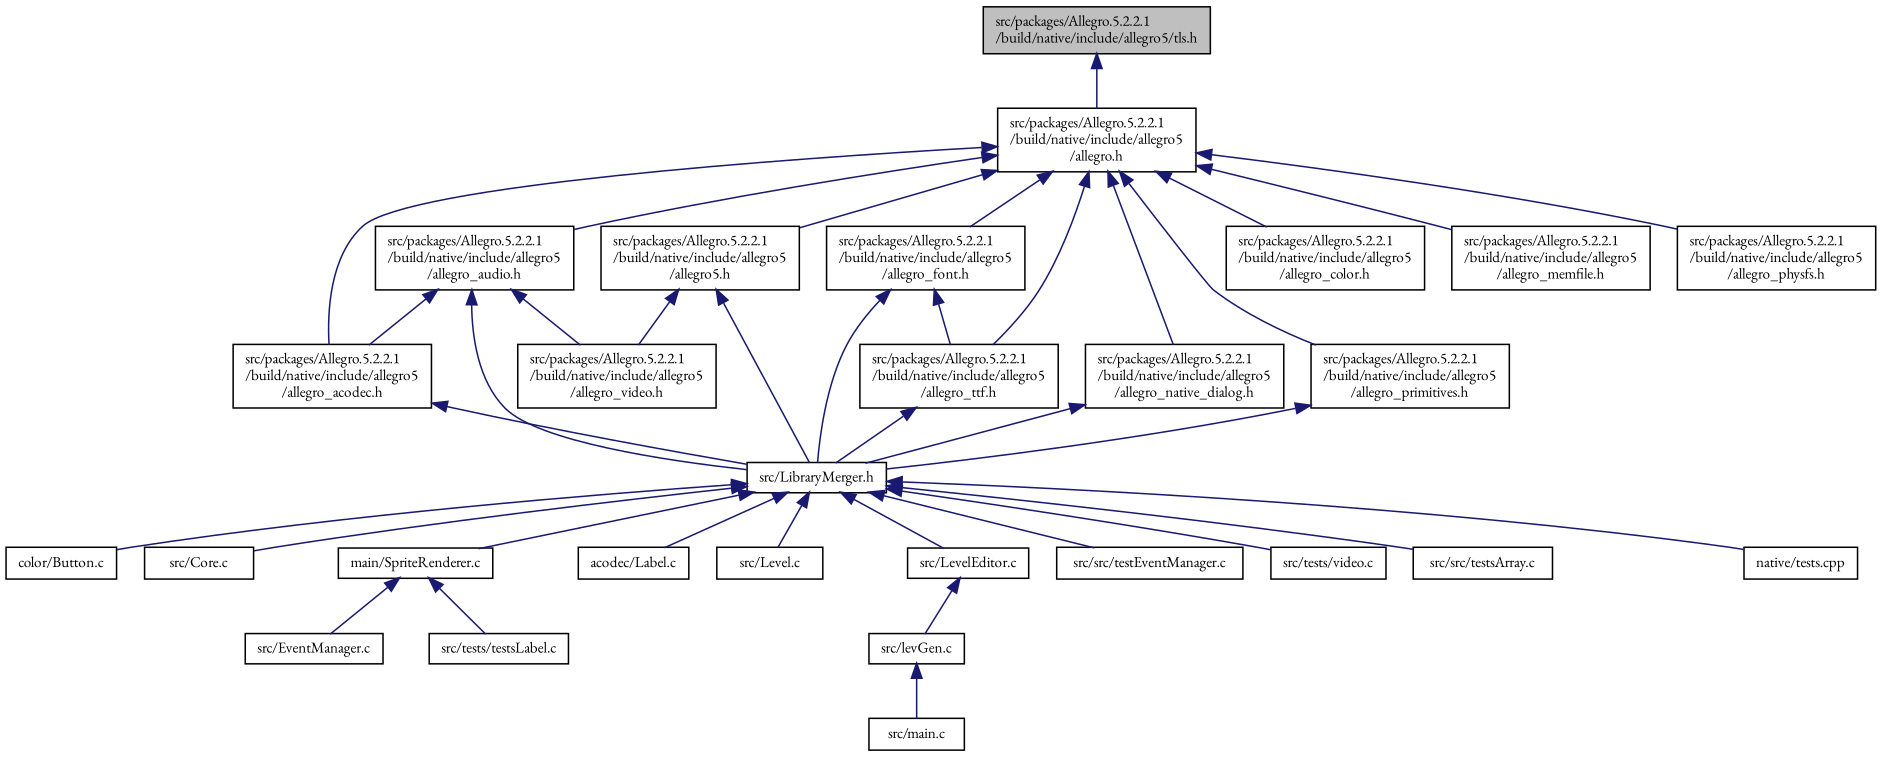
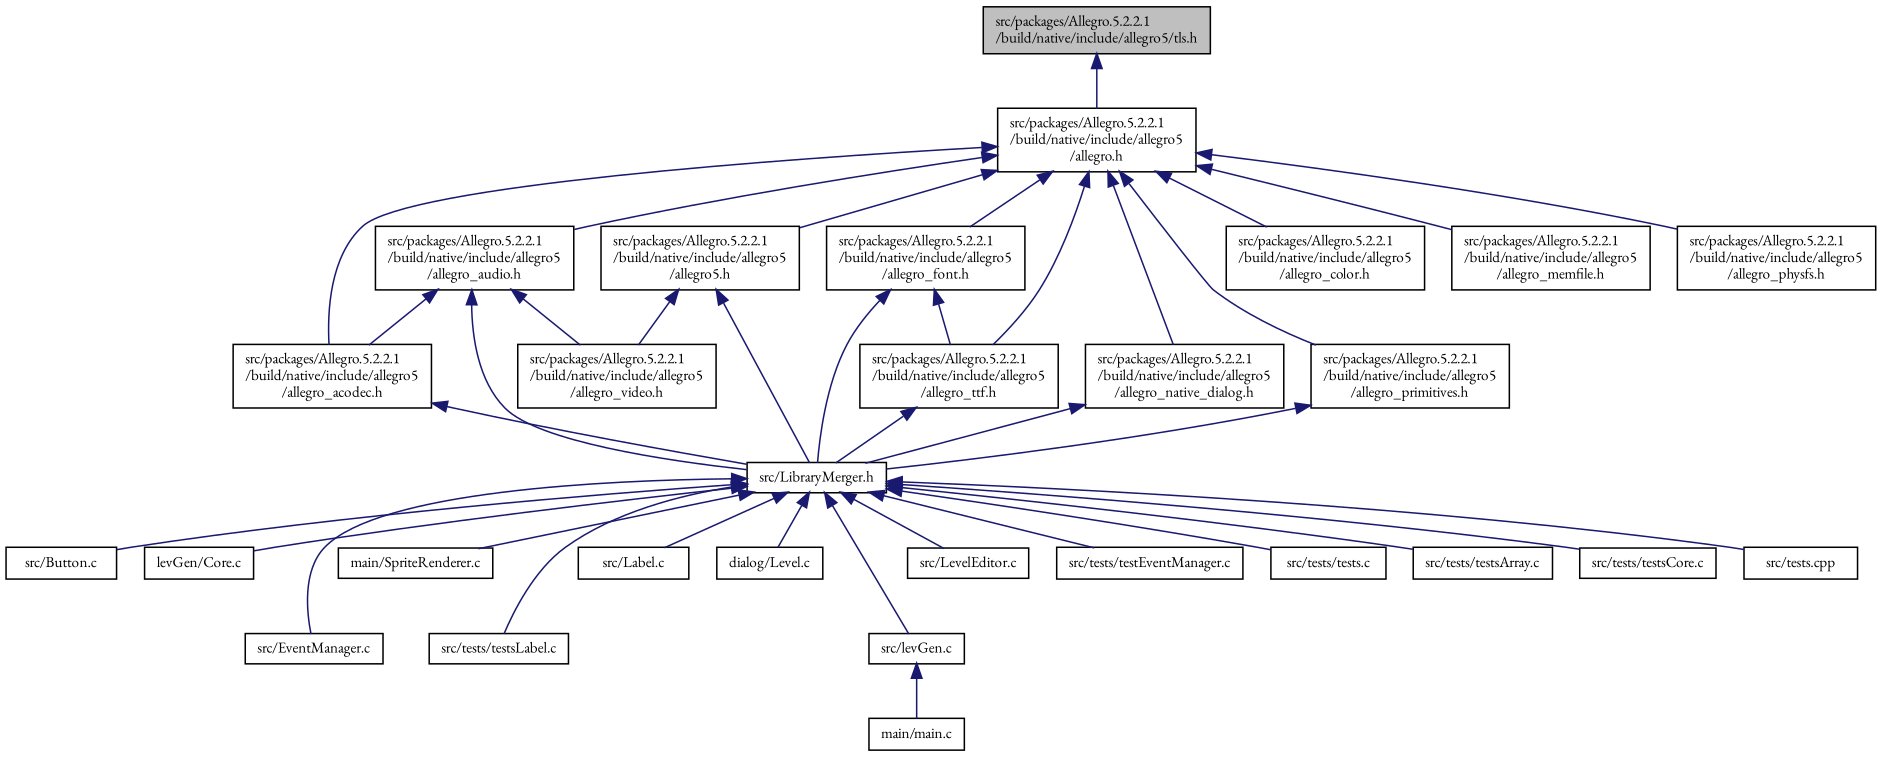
(61, 563) -> (61, 563)
(199, 563) -> (199, 563)
(634, 563) -> (634, 563)
(770, 563) -> (770, 563)
(1150, 563) -> (1150, 563)
(1328, 563) -> (1328, 563)
(1483, 563) -> (1483, 563)
none -> (1648, 563)
(1801, 563) -> (1801, 563)
(359, 611) -> (478, 496)
(463, 611) -> (577, 540)
(938, 612) -> (871, 570)
(917, 734) -> (917, 734)
